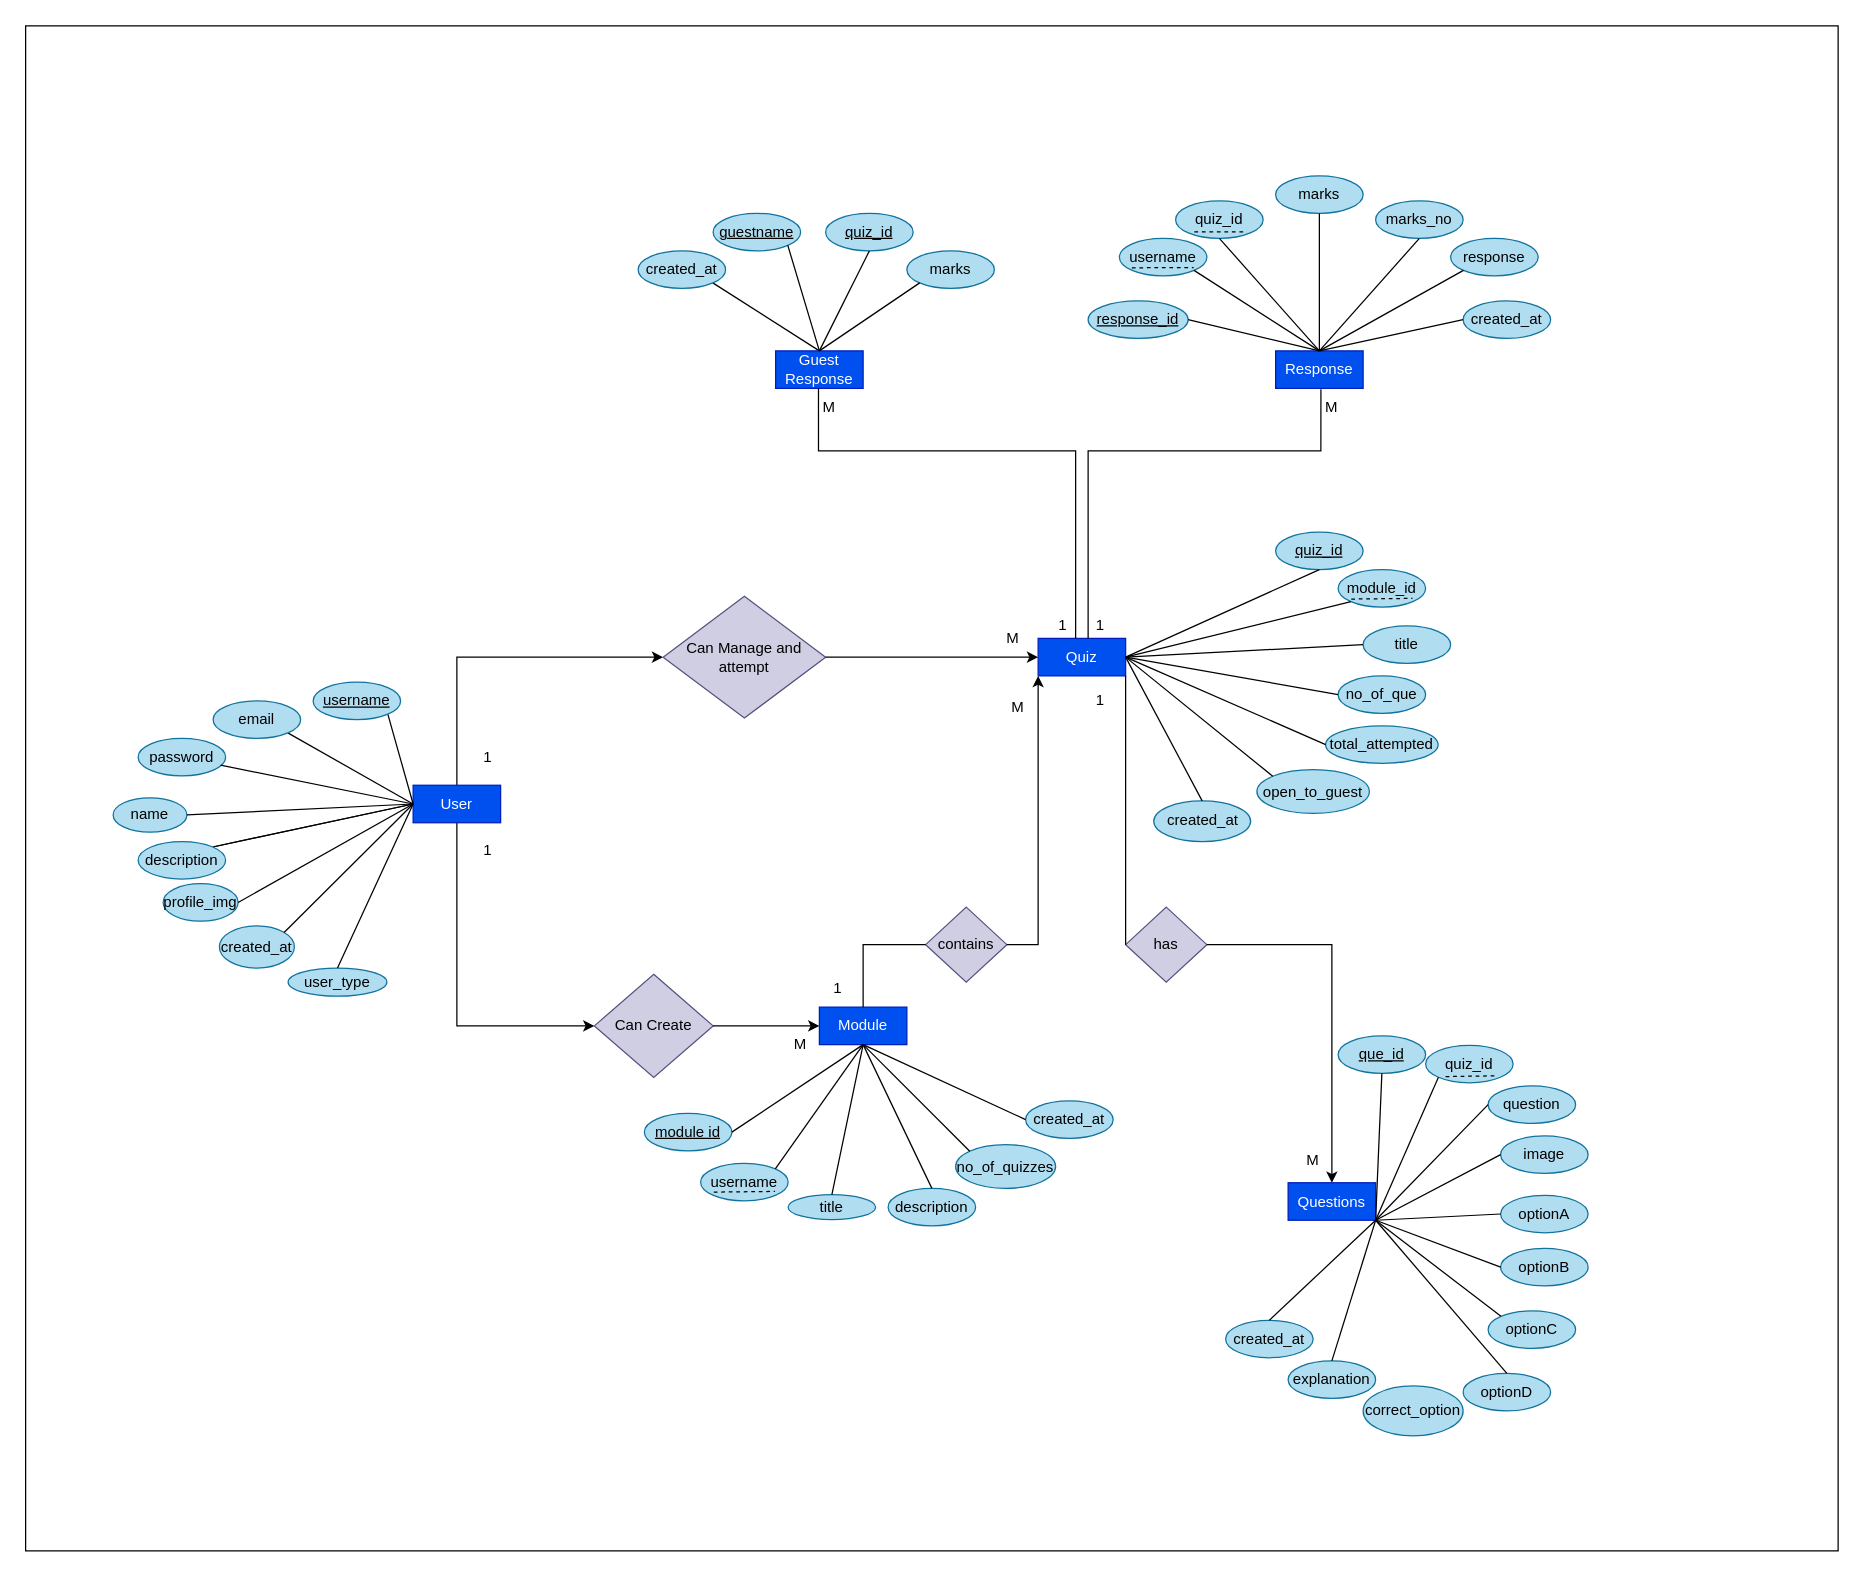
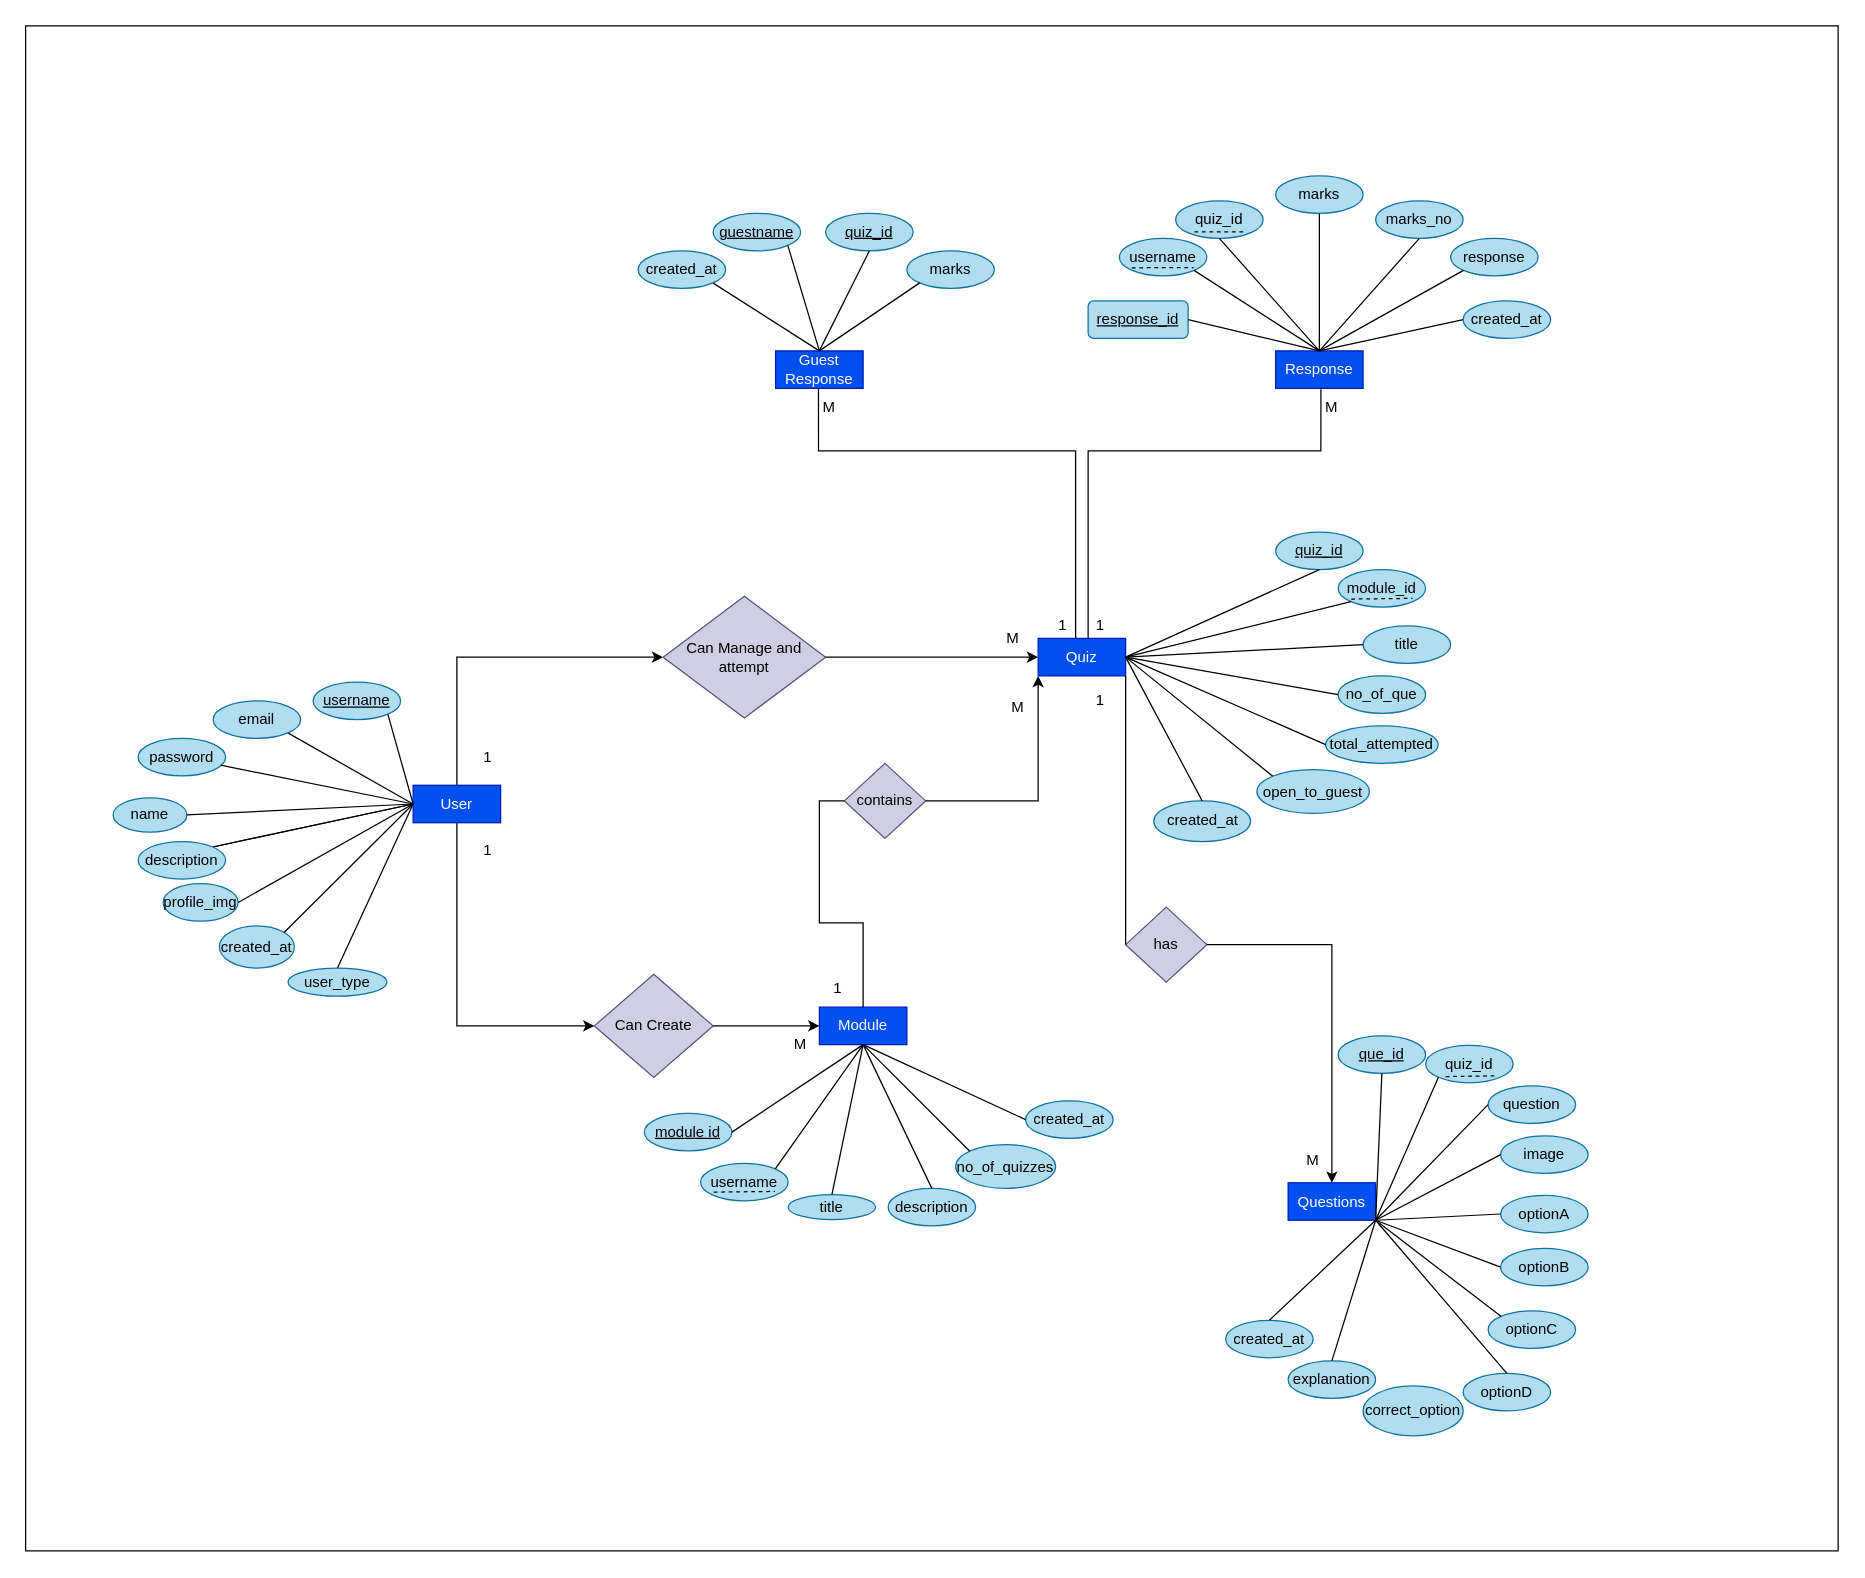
(1138, 319) -> (1138, 319)
(966, 944) -> (885, 801)
